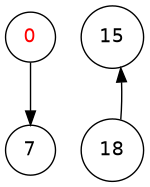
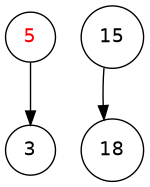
(31, 37) -> (31, 37)
(122, 101) -> (103, 87)
(31, 150) -> (31, 150)
